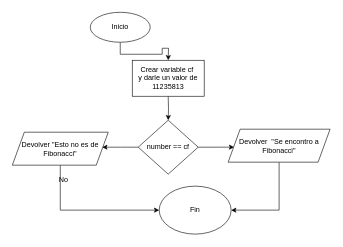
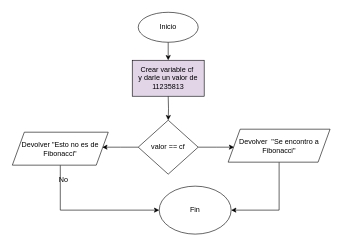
(120, 27) -> (168, 27)
(168, 78) -> (168, 78)
(168, 147) -> (168, 147)
